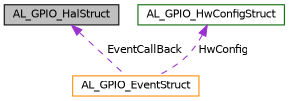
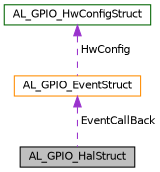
(103, 54) -> (77, 127)
